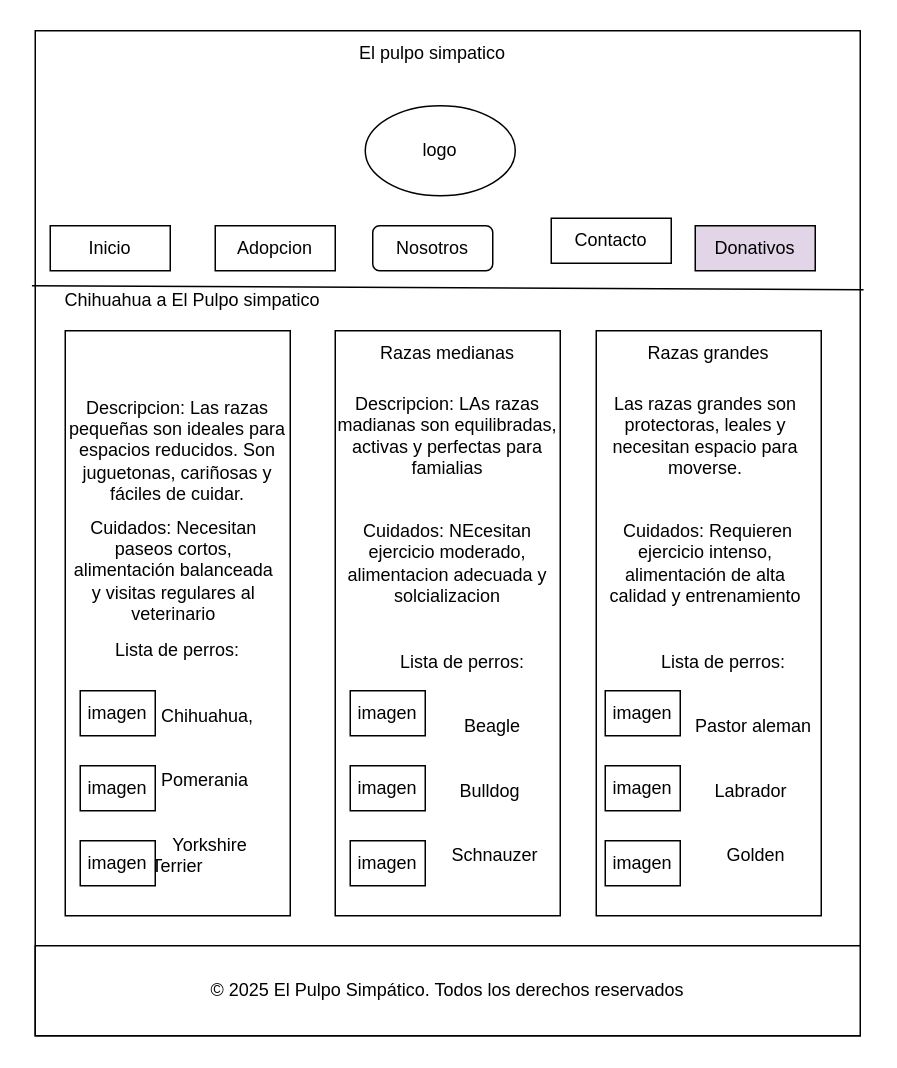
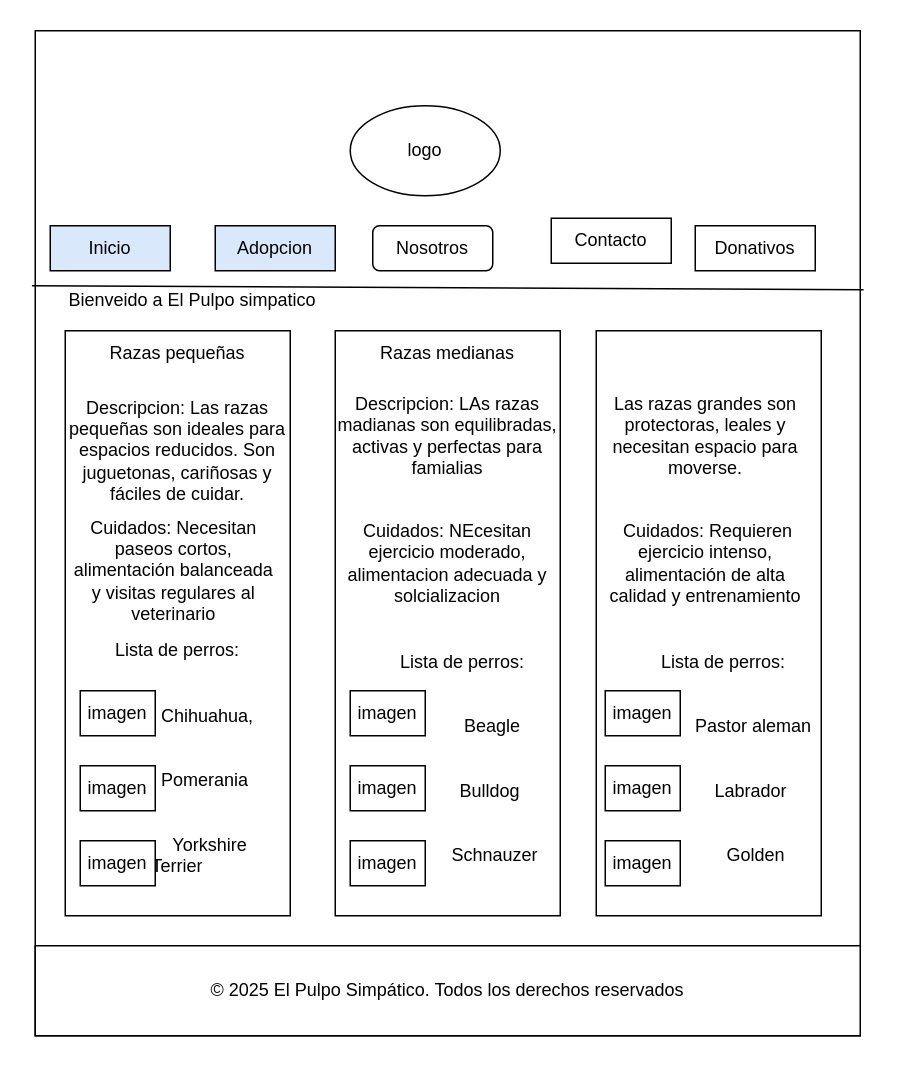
(433, 53) -> none
(440, 151) -> (425, 151)
(110, 248) -> (110, 248)
(275, 248) -> (275, 248)
(755, 248) -> (755, 248)
(193, 301) -> (193, 301)
none -> (178, 353)
(709, 353) -> none
